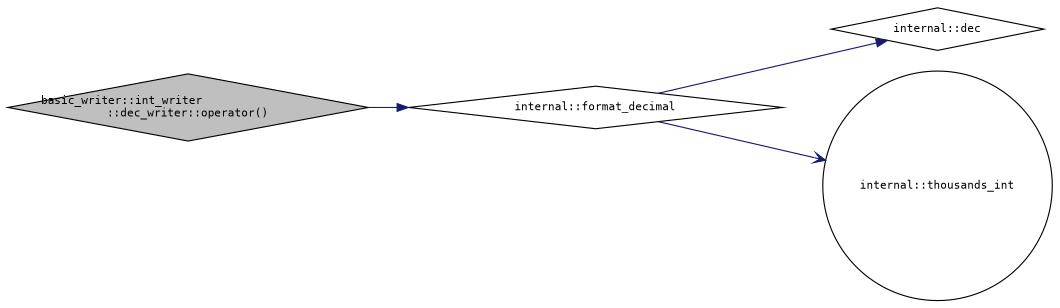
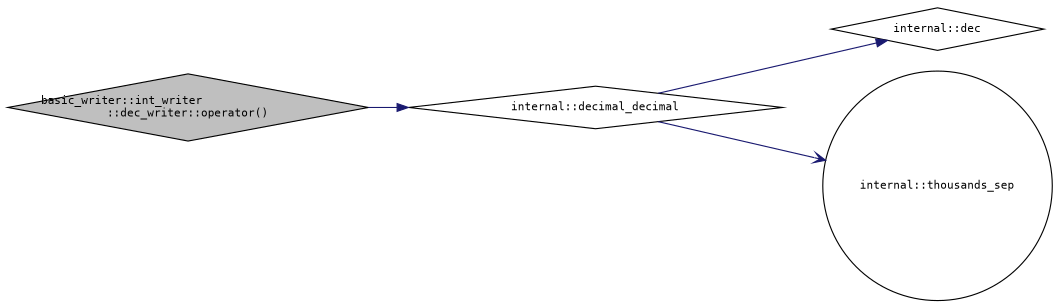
(596, 107) -> (596, 107)
(938, 186) -> (938, 186)
